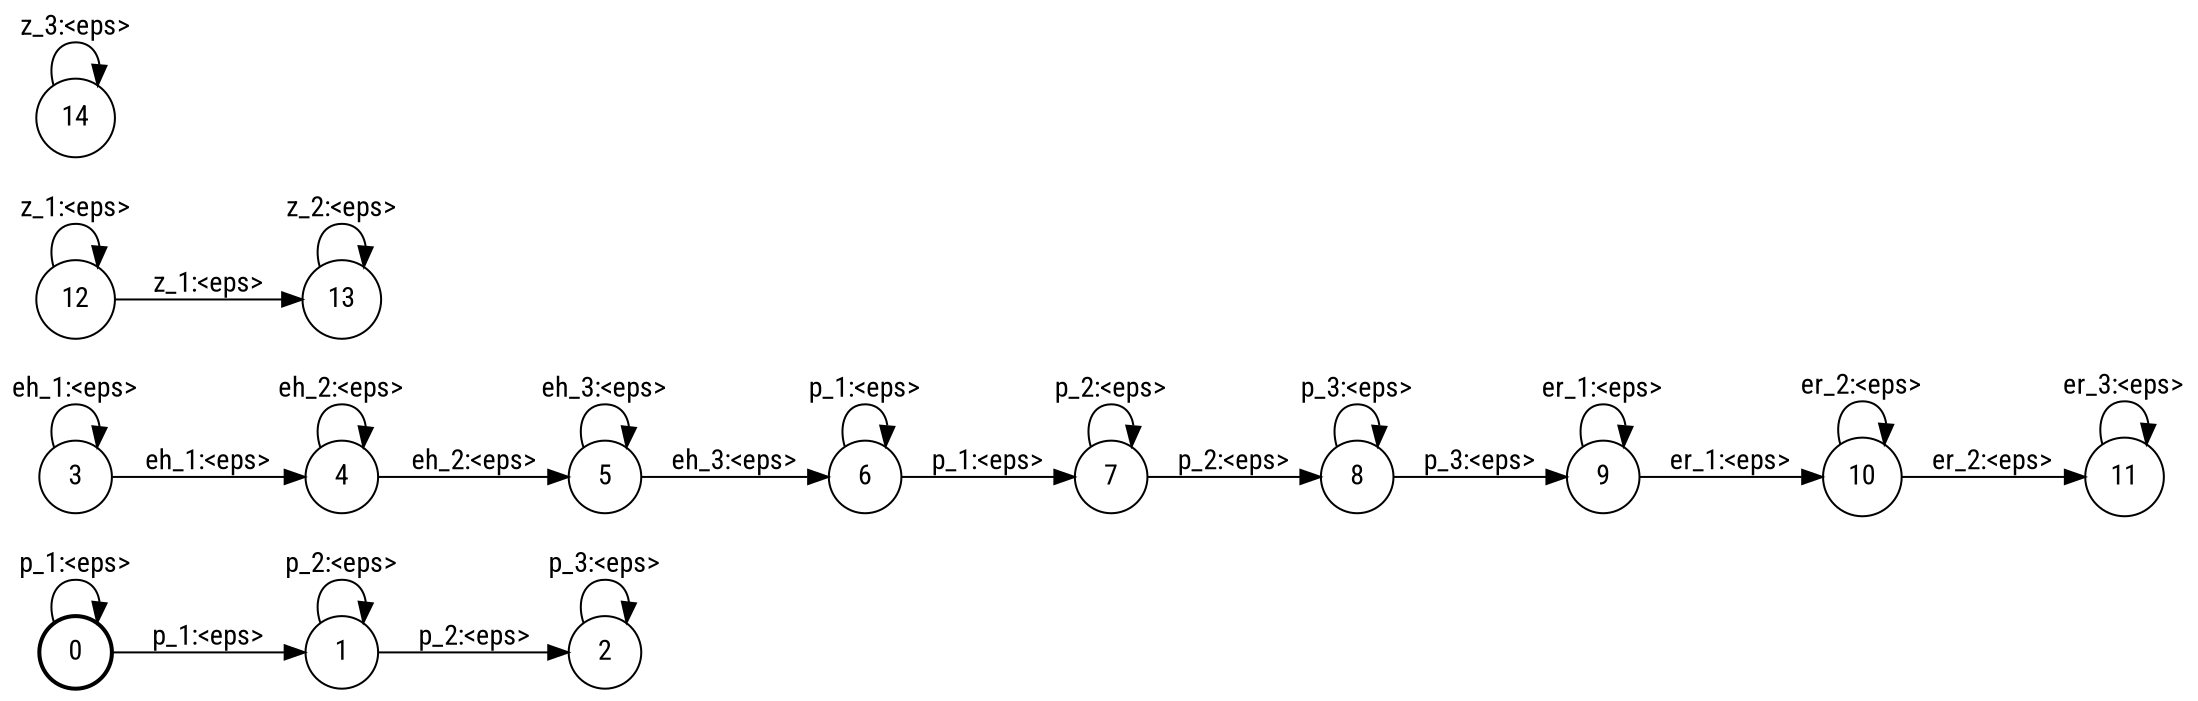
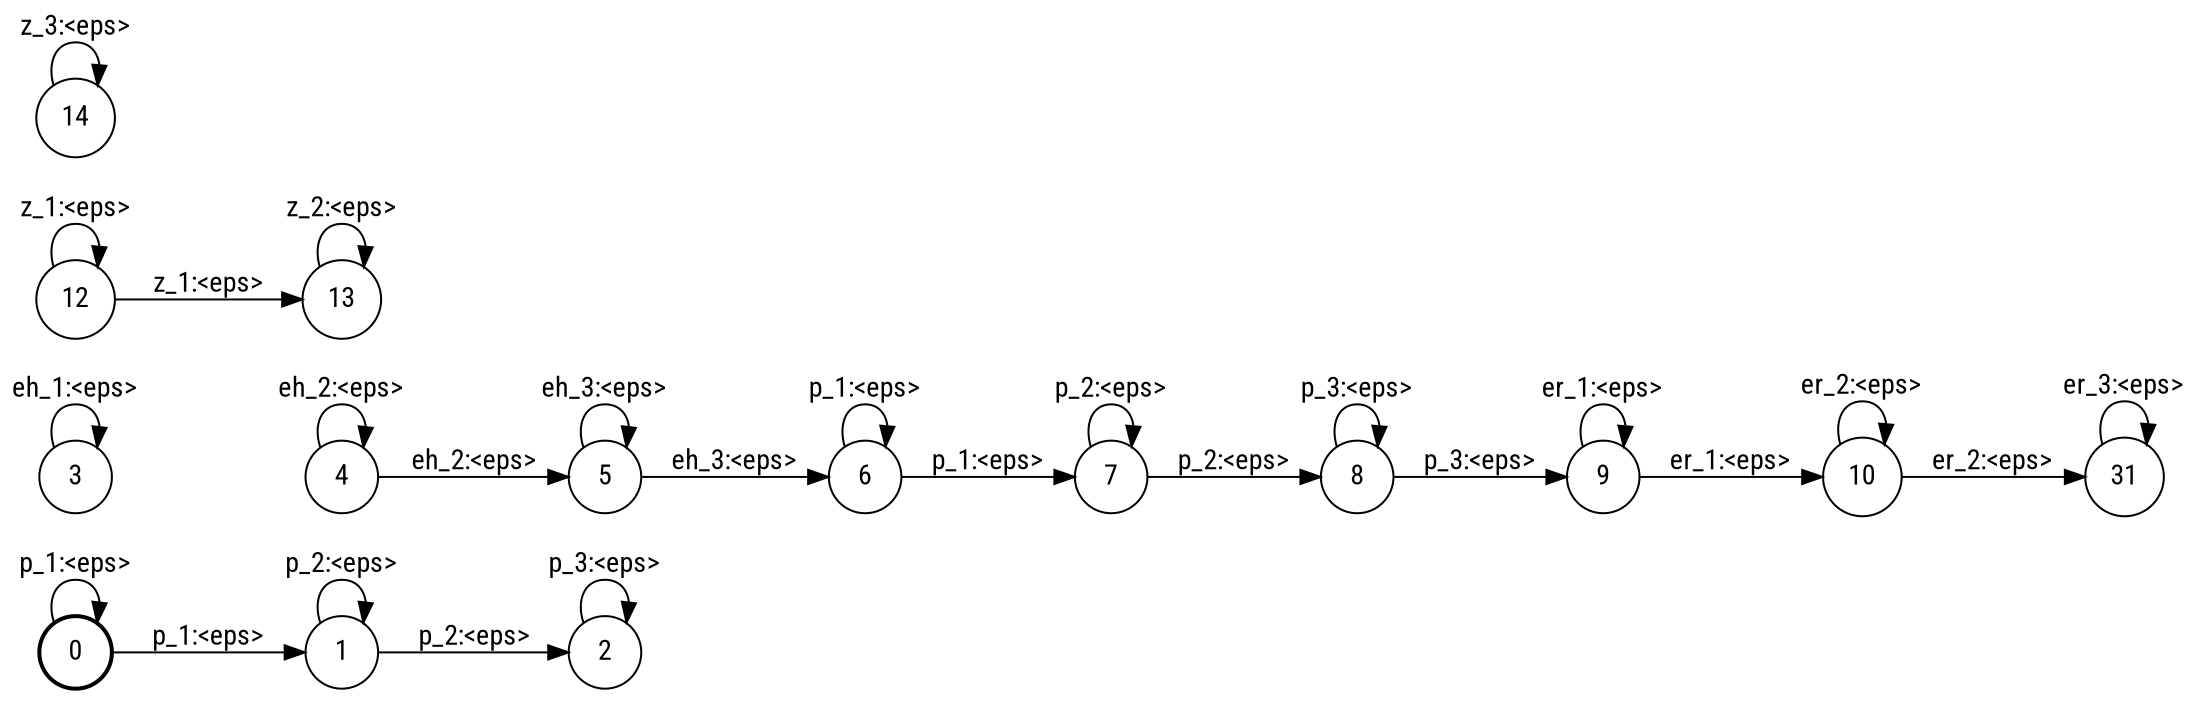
(198, 477) -> none
(2125, 477) -> (2125, 477)
